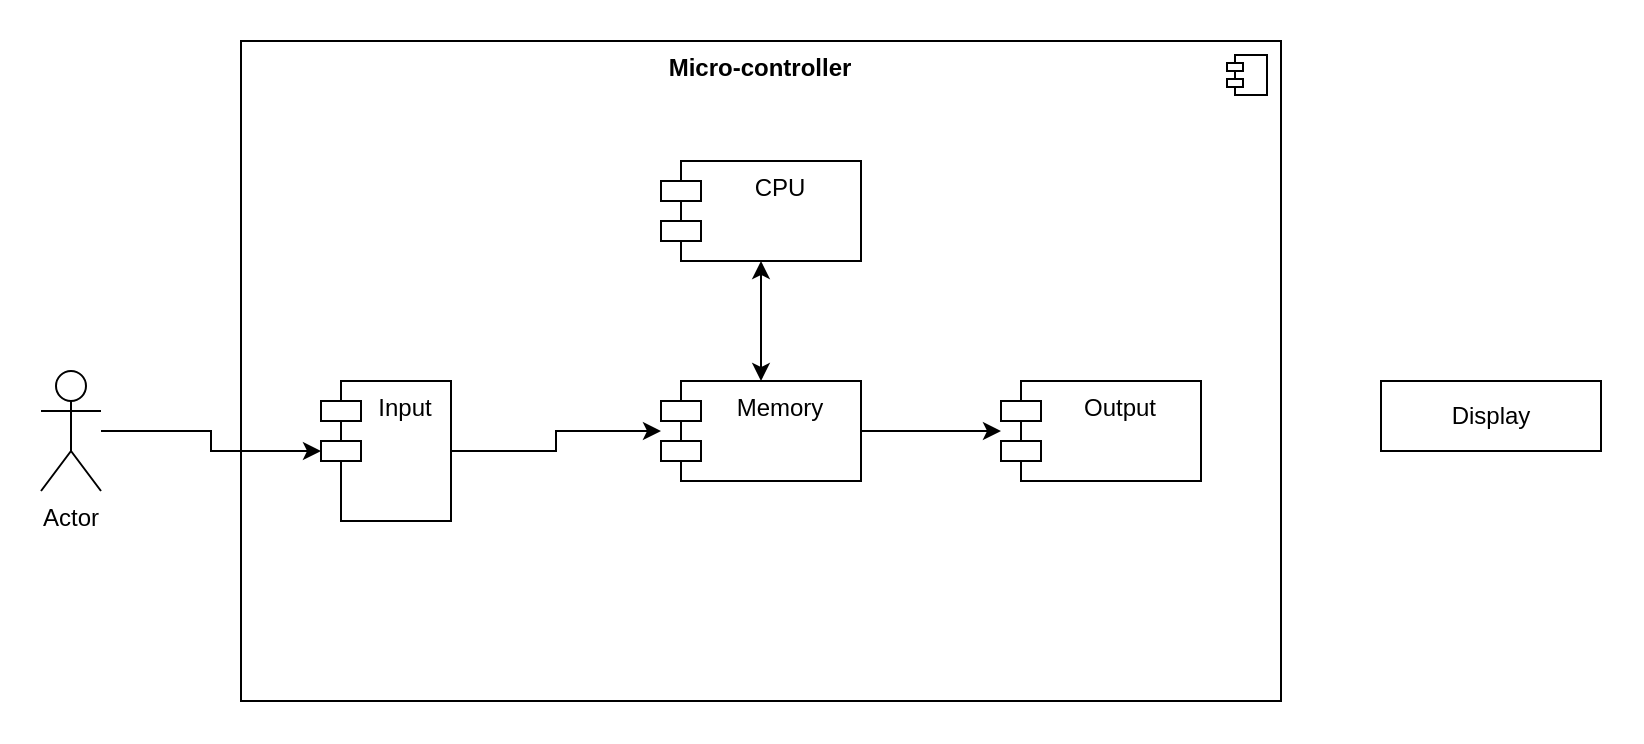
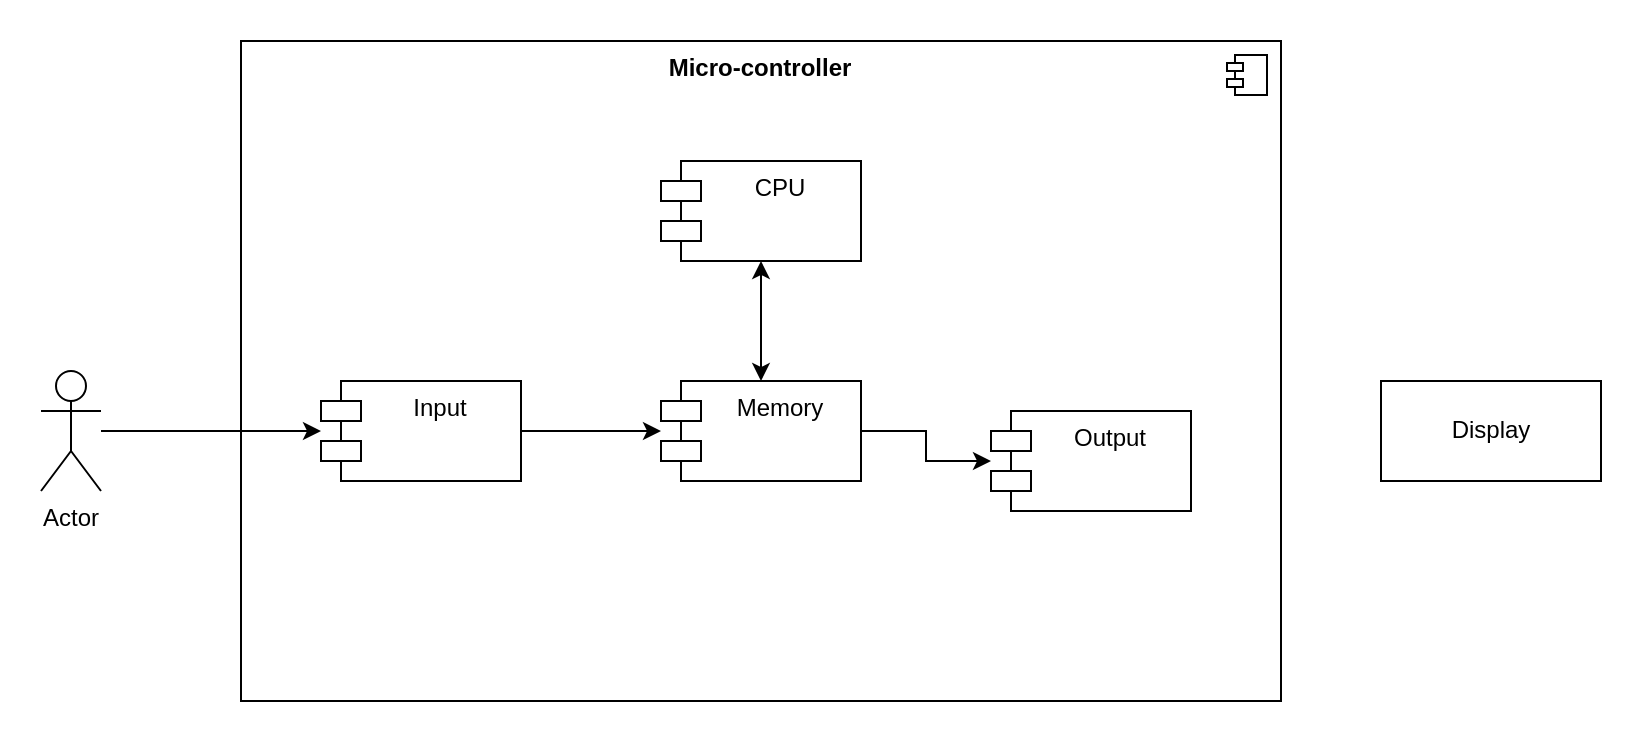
(1491, 416) -> (1491, 431)
(1101, 431) -> (1091, 461)
(386, 451) -> (421, 431)
